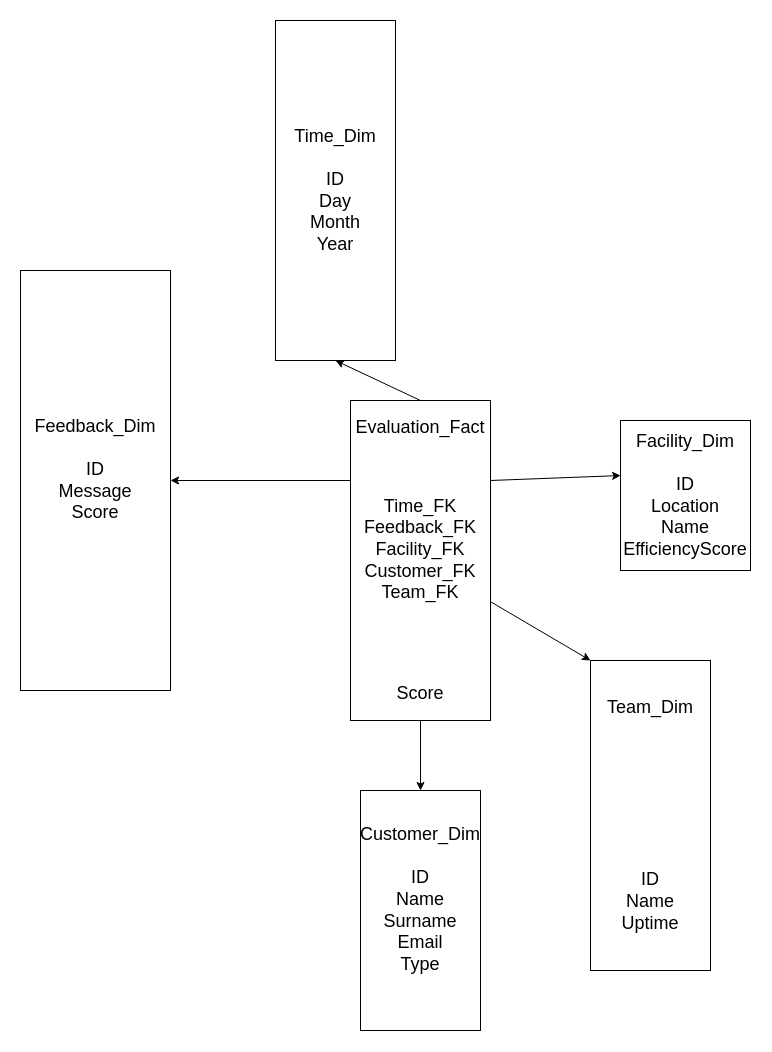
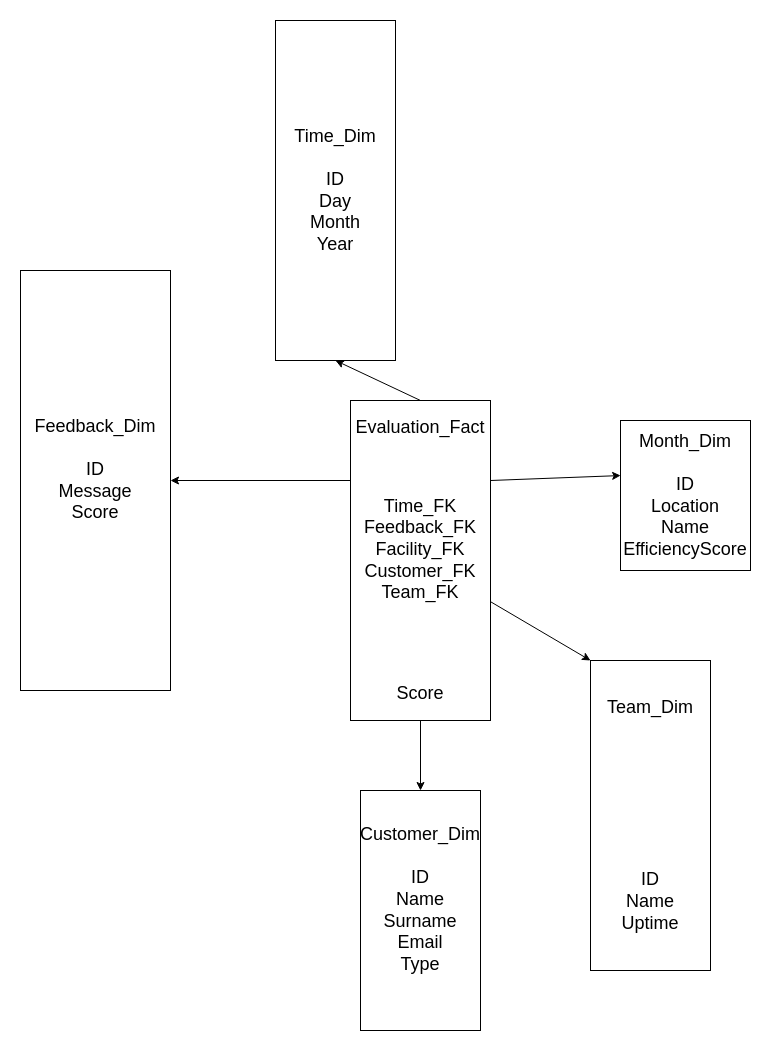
(686, 496) -> (686, 496)
